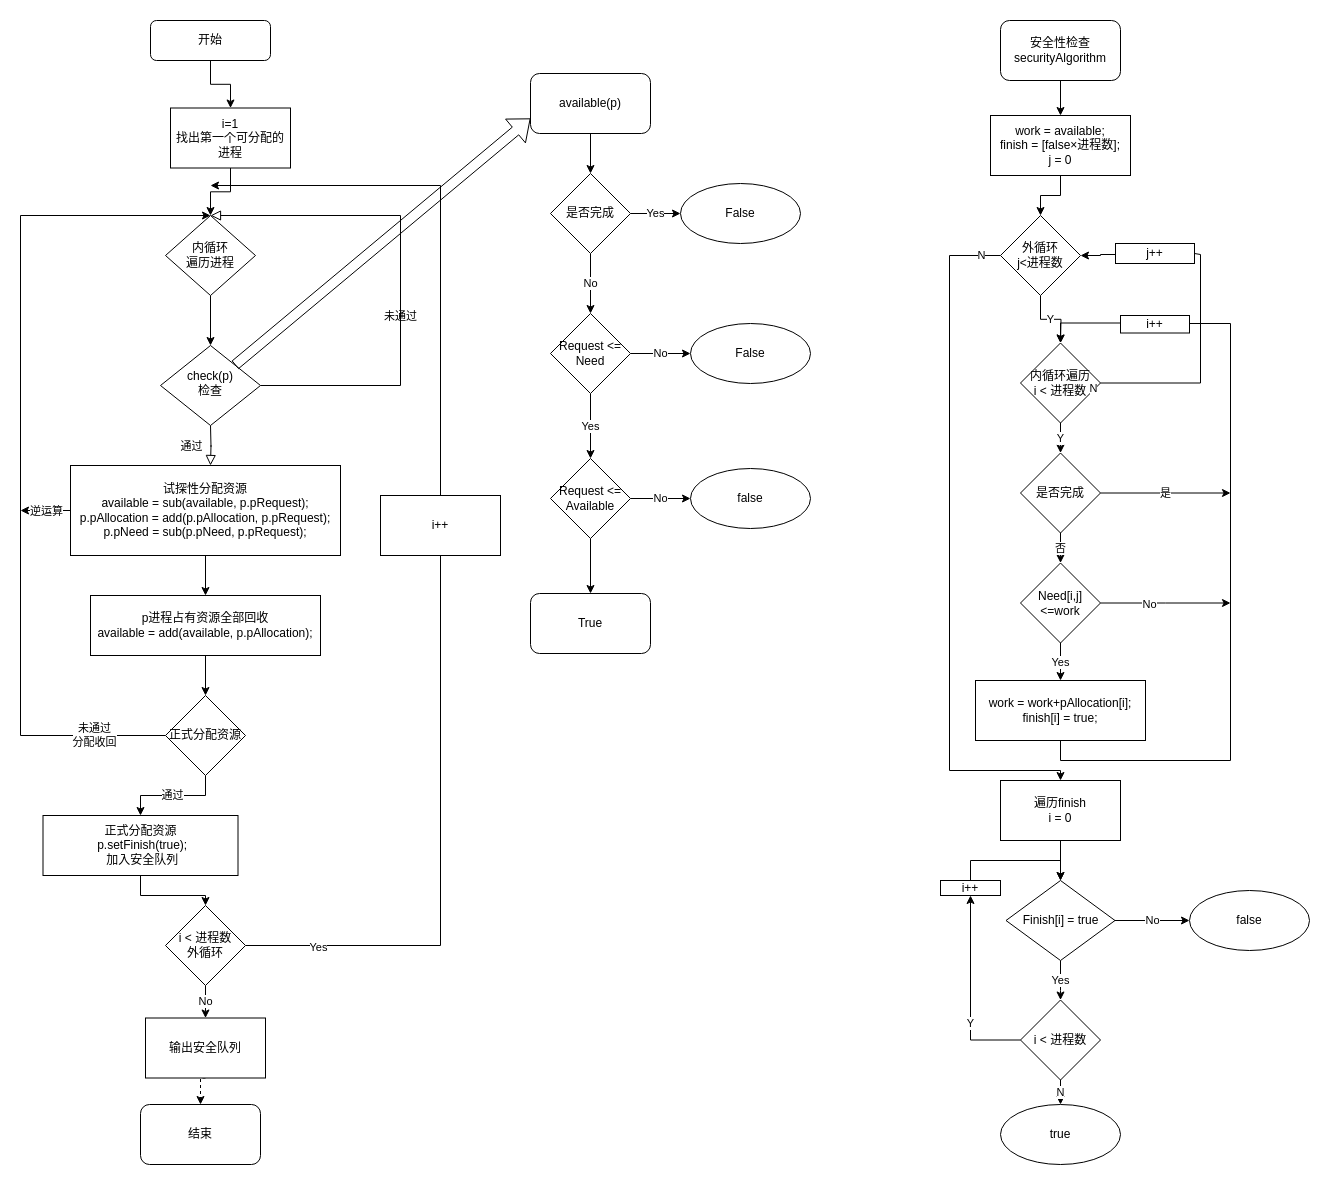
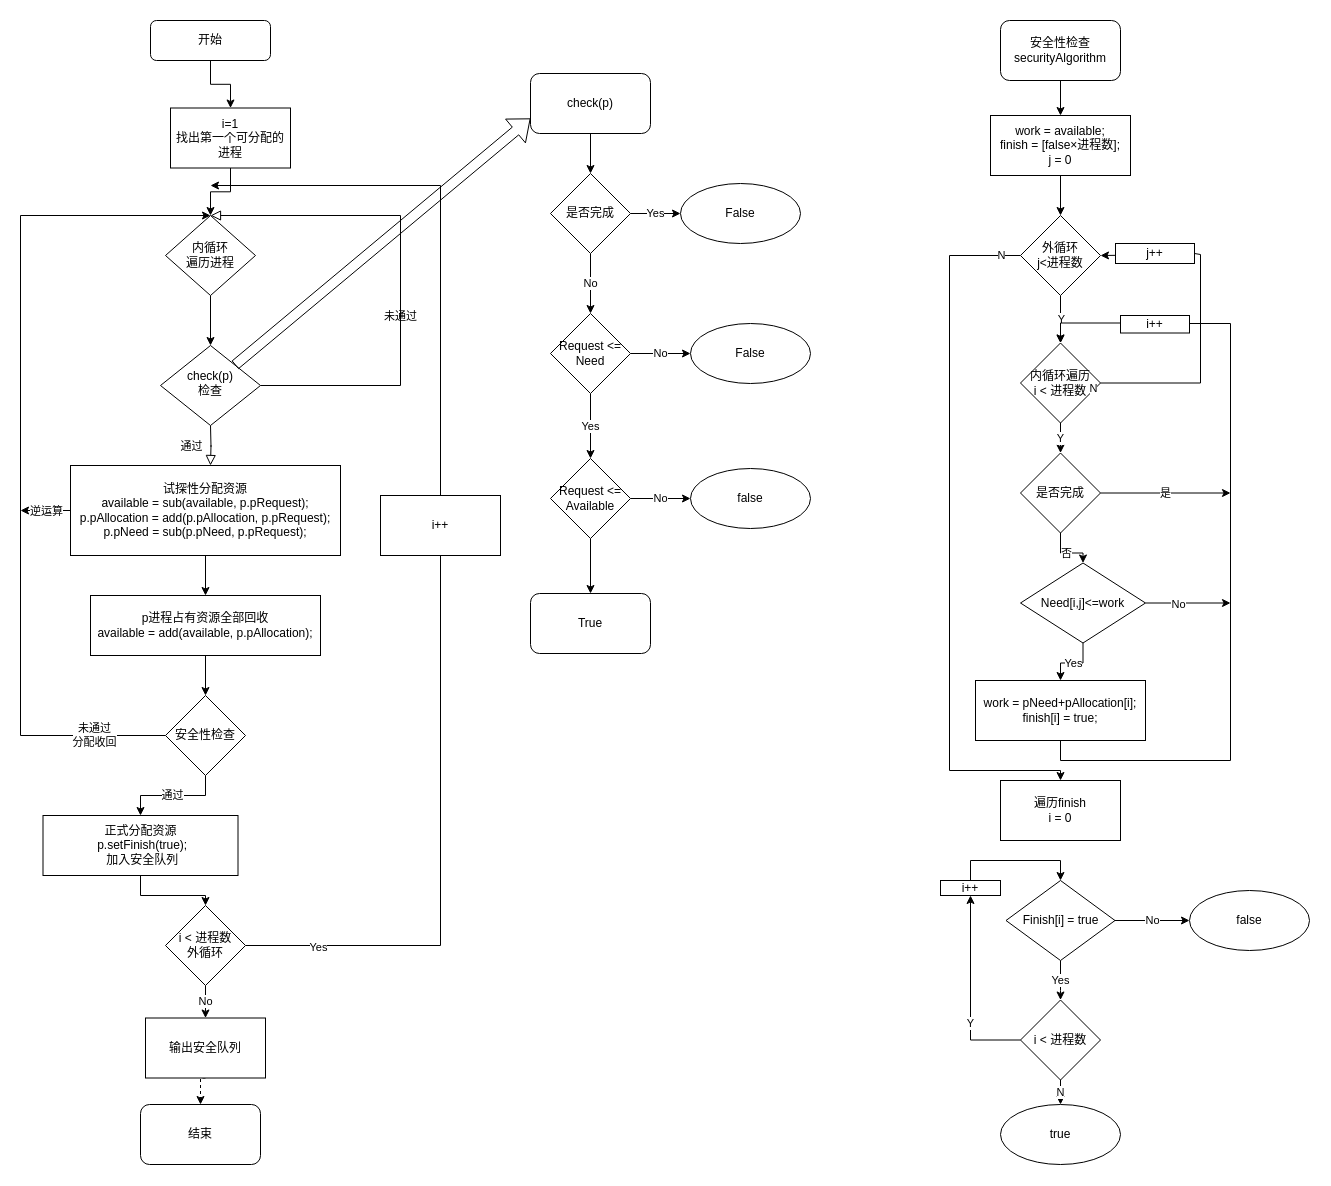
(591, 104) -> (591, 104)
(1041, 256) -> (1061, 256)
(1061, 603) -> (1083, 603)
(1061, 711) -> (1061, 711)
(206, 736) -> (206, 736)
(1061, 849) -> none
